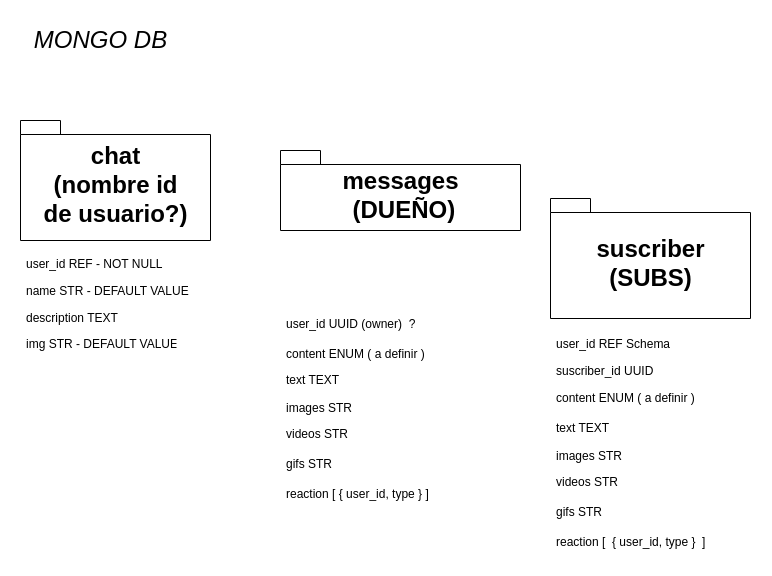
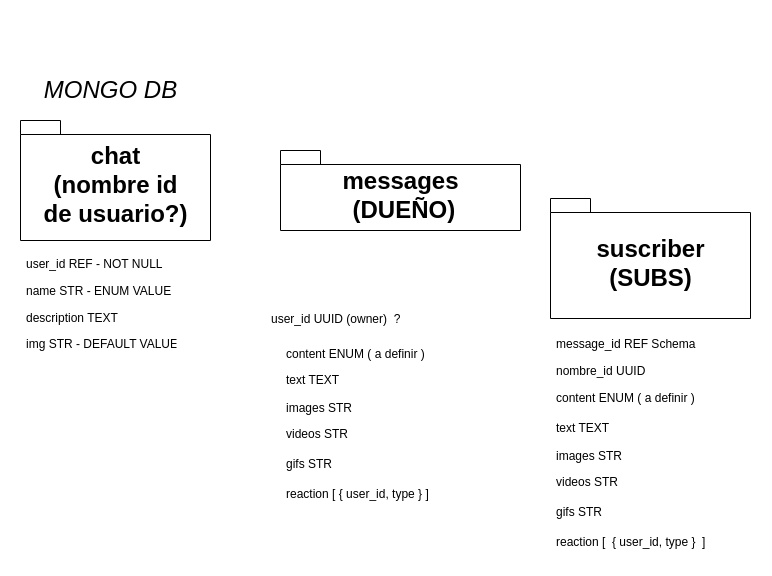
(101, 41) -> (111, 91)
(100, 291) -> (90, 291)
(361, 324) -> (346, 319)
(612, 344) -> (622, 344)
(608, 371) -> (600, 371)
